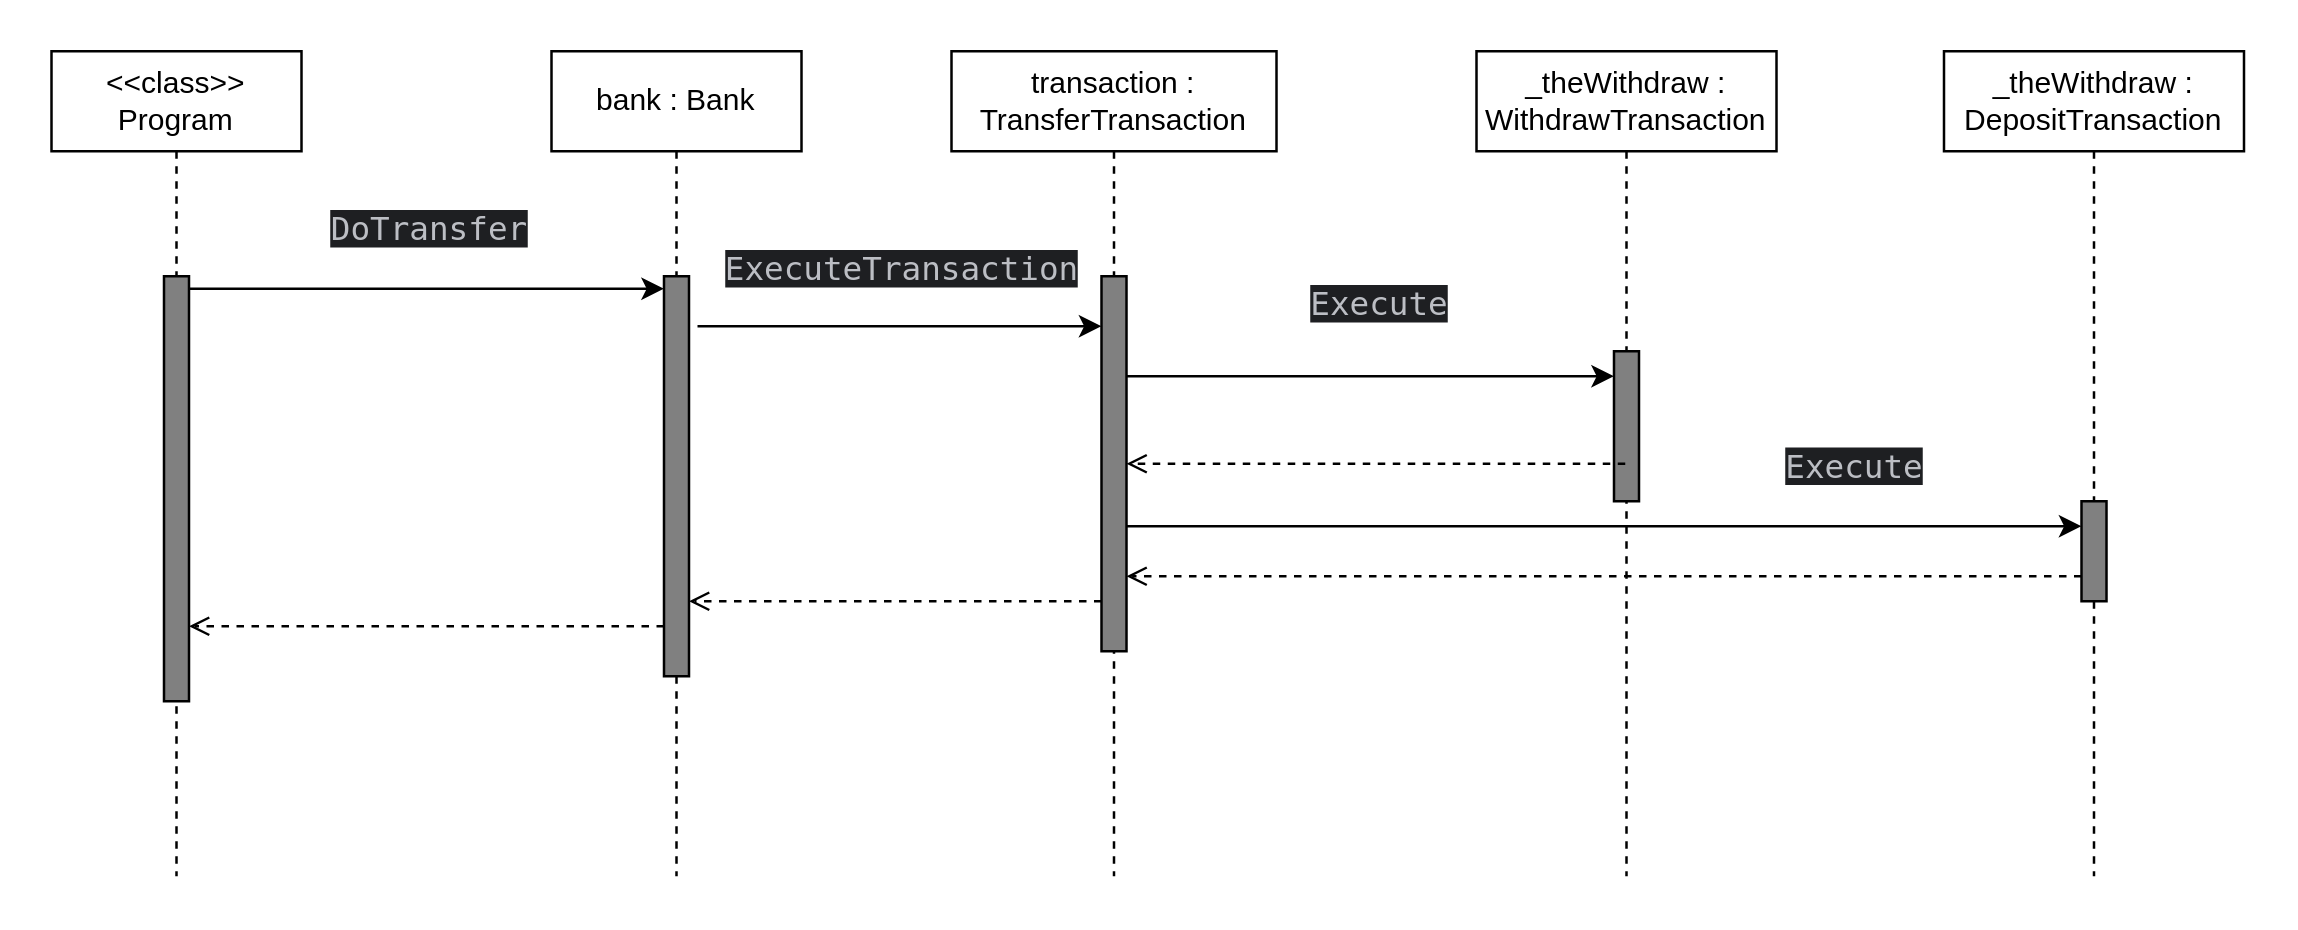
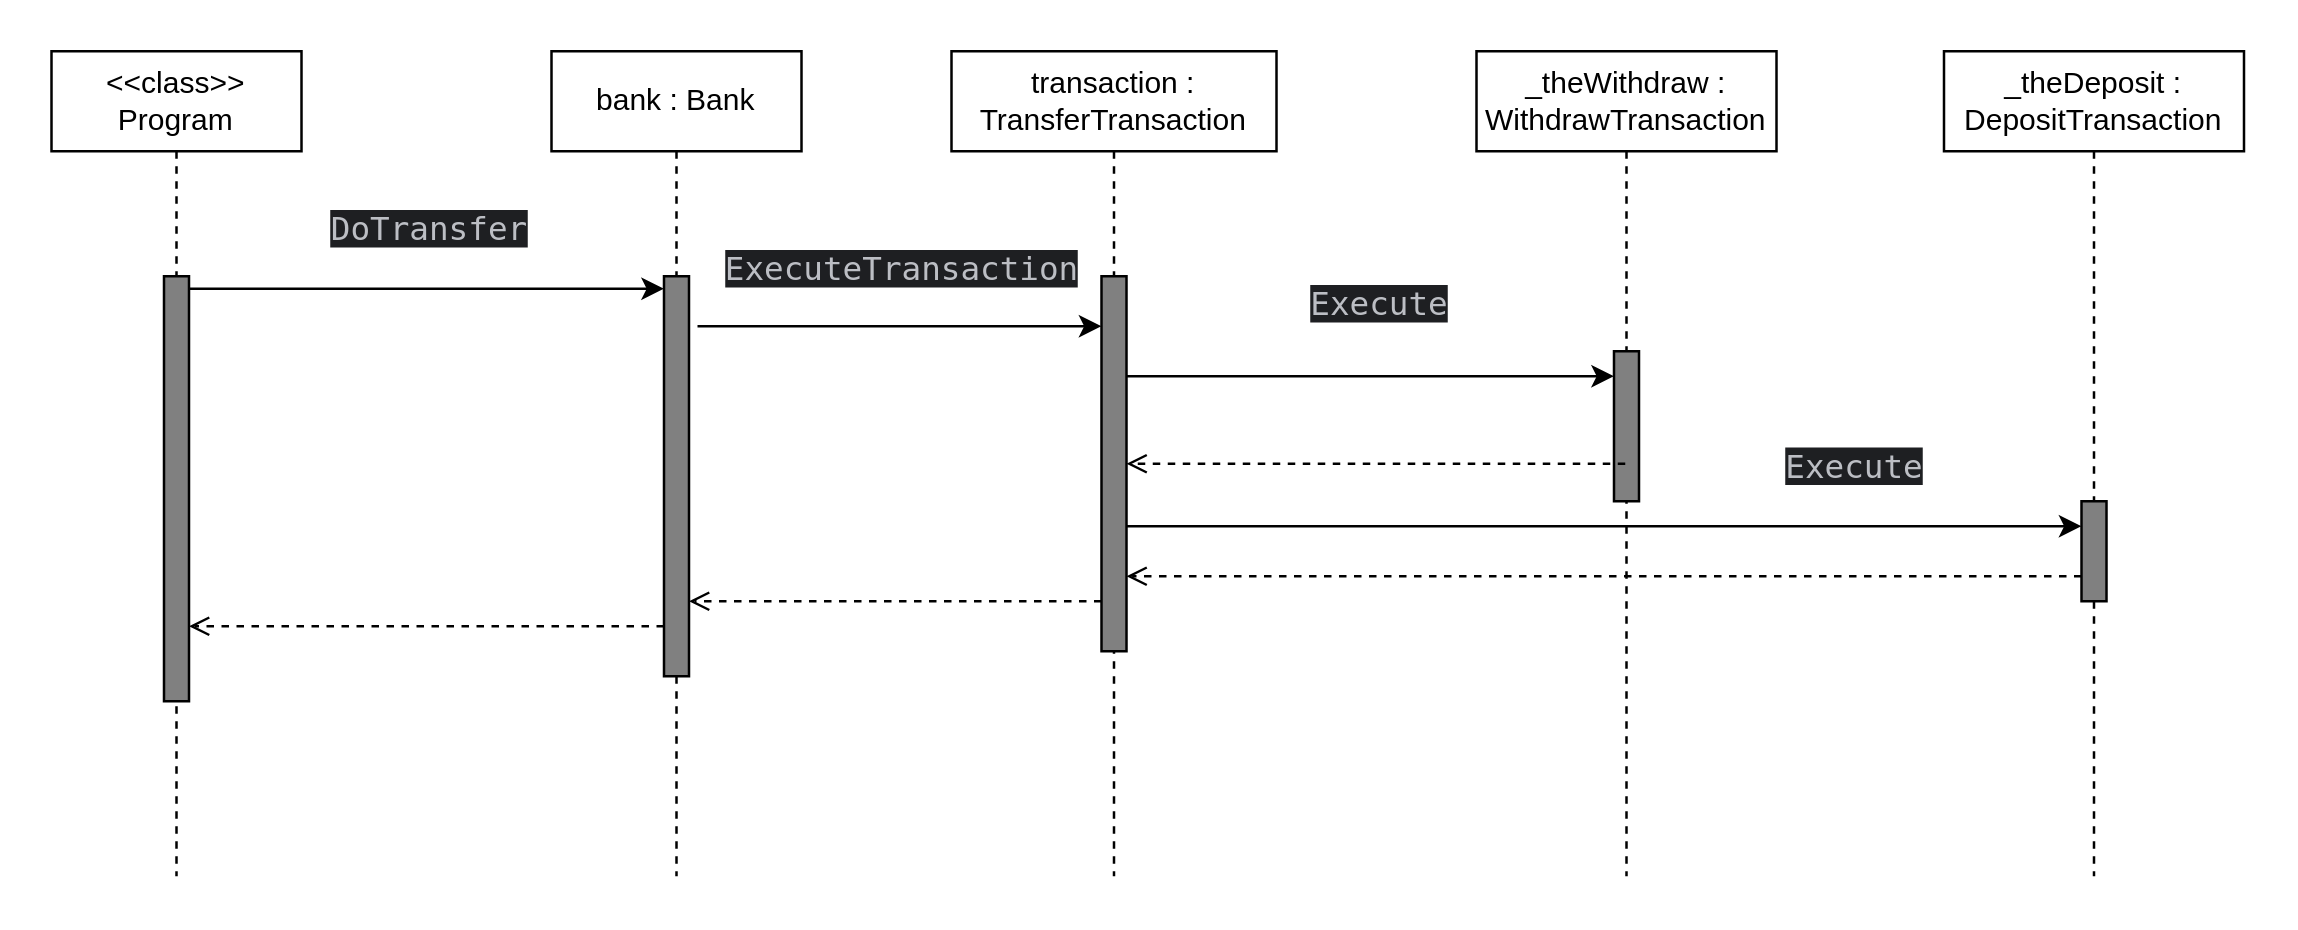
(2094, 101) -> (2094, 101)
